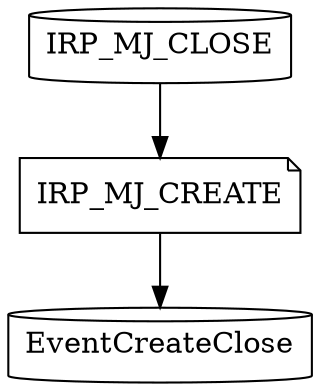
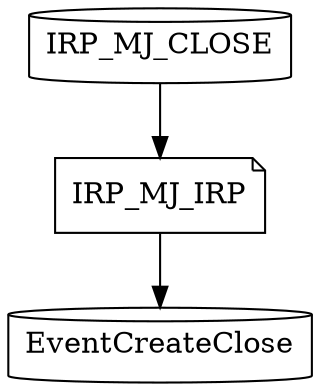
(160, 195) -> (160, 195)
